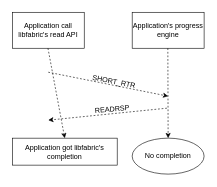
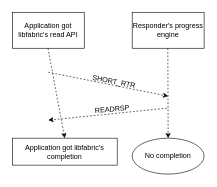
(48, 30) -> (48, 30)
(168, 30) -> (168, 30)
